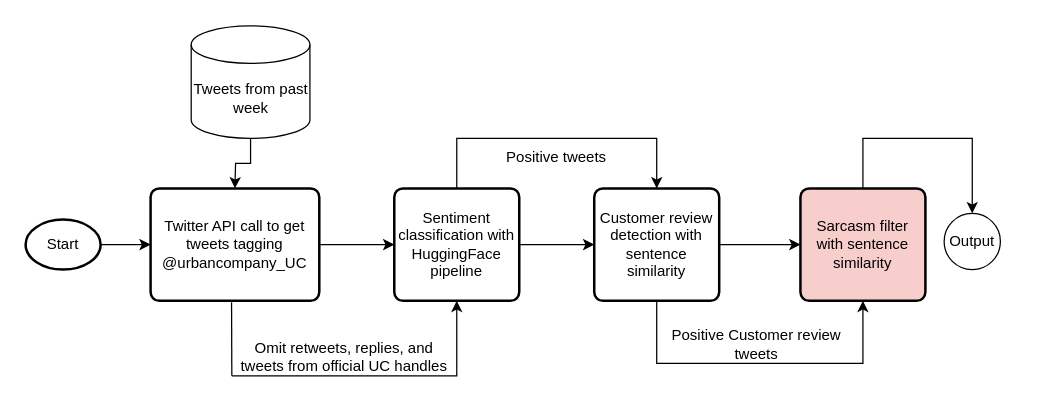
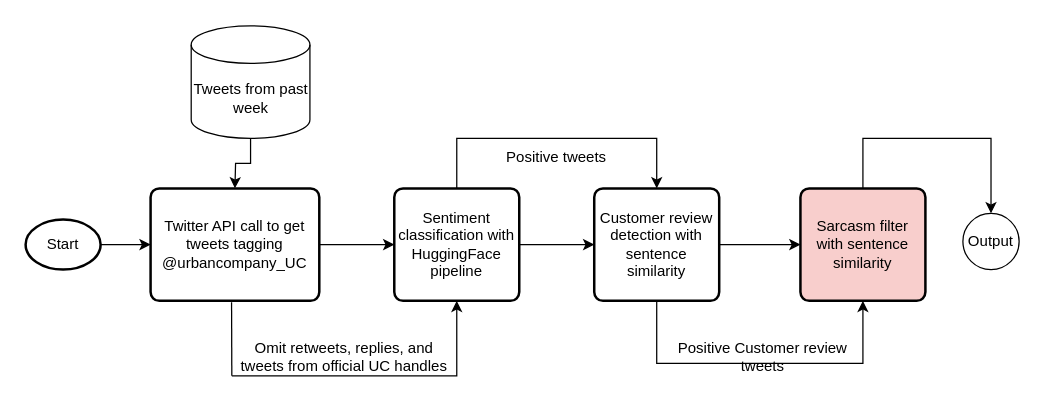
(973, 241) -> (991, 241)
(757, 344) -> (763, 357)
